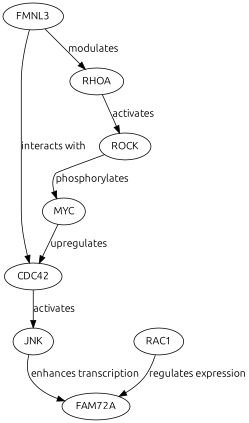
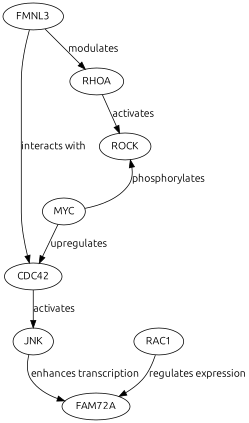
(71, 167) -> (117, 196)
